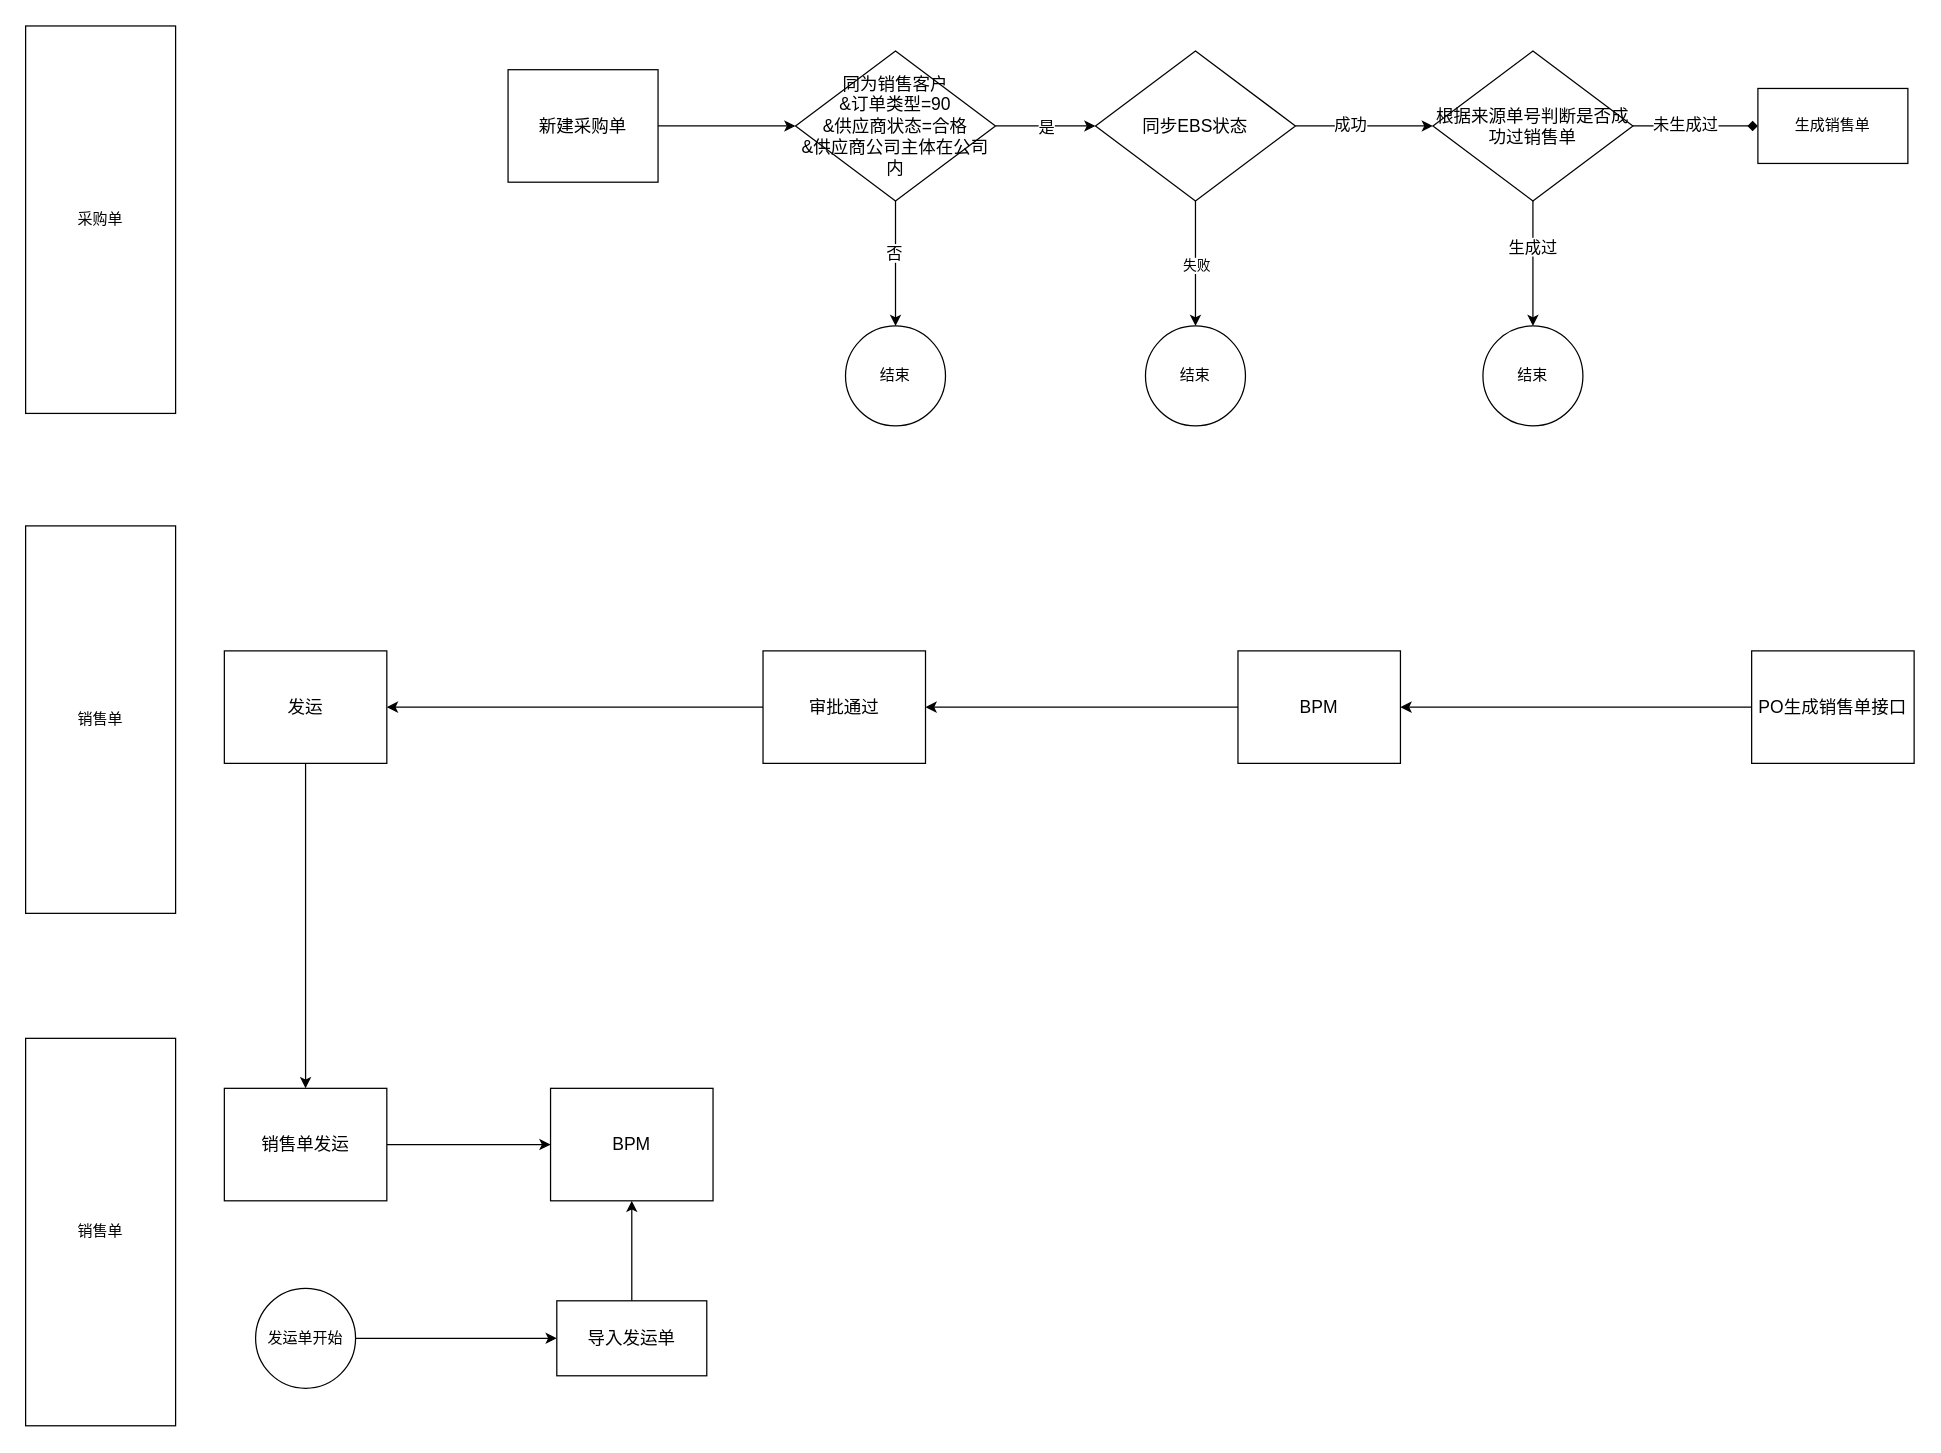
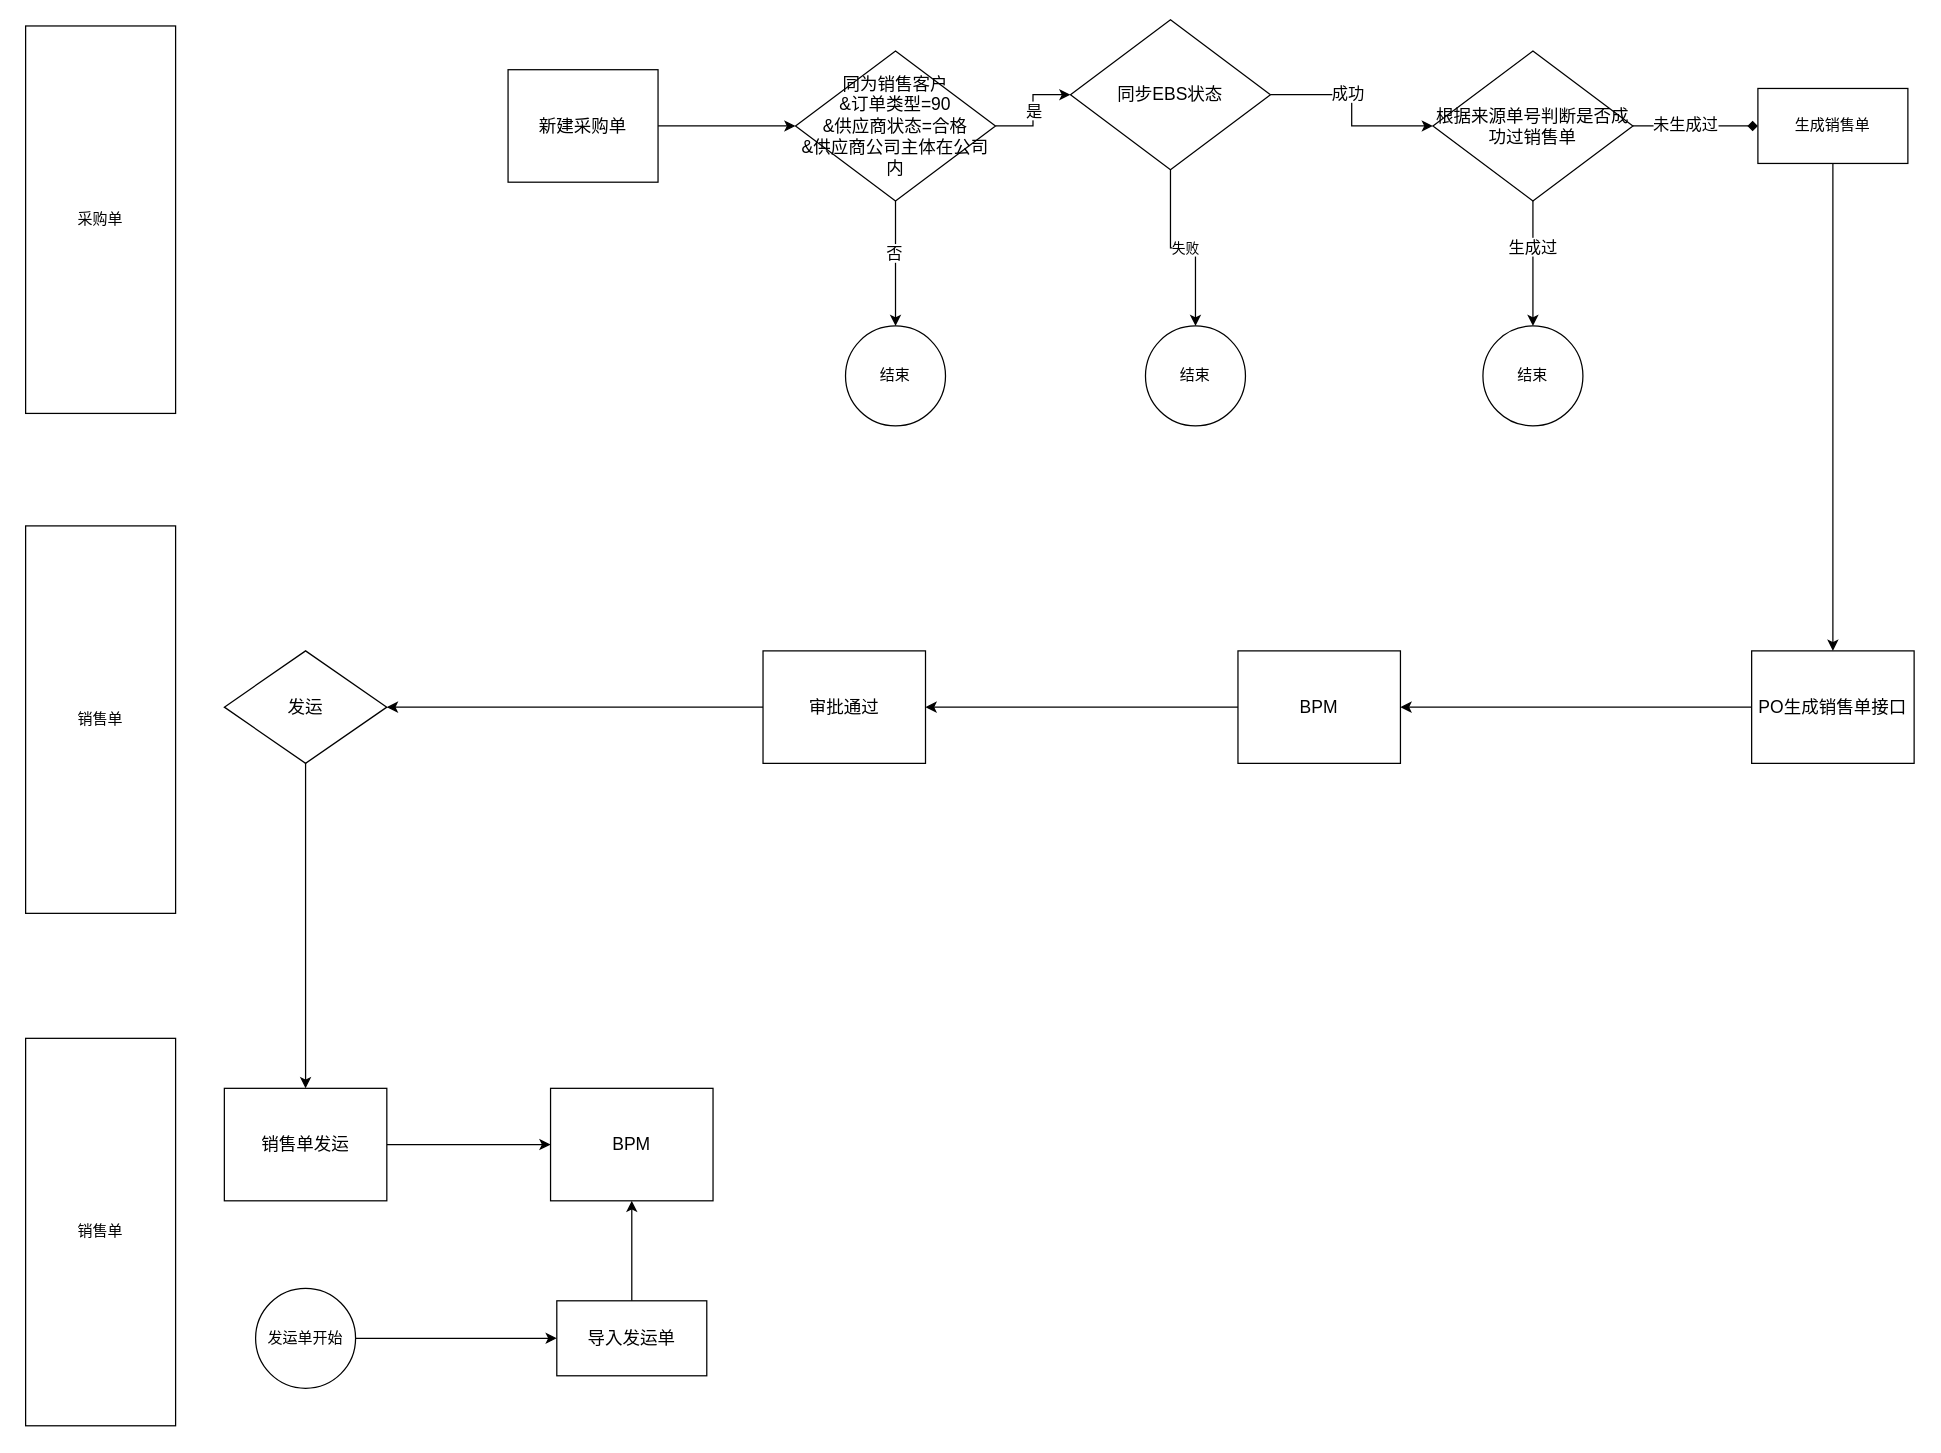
(1196, 126) -> (1171, 94)
none -> (1833, 402)
(306, 707) -> (306, 707)
